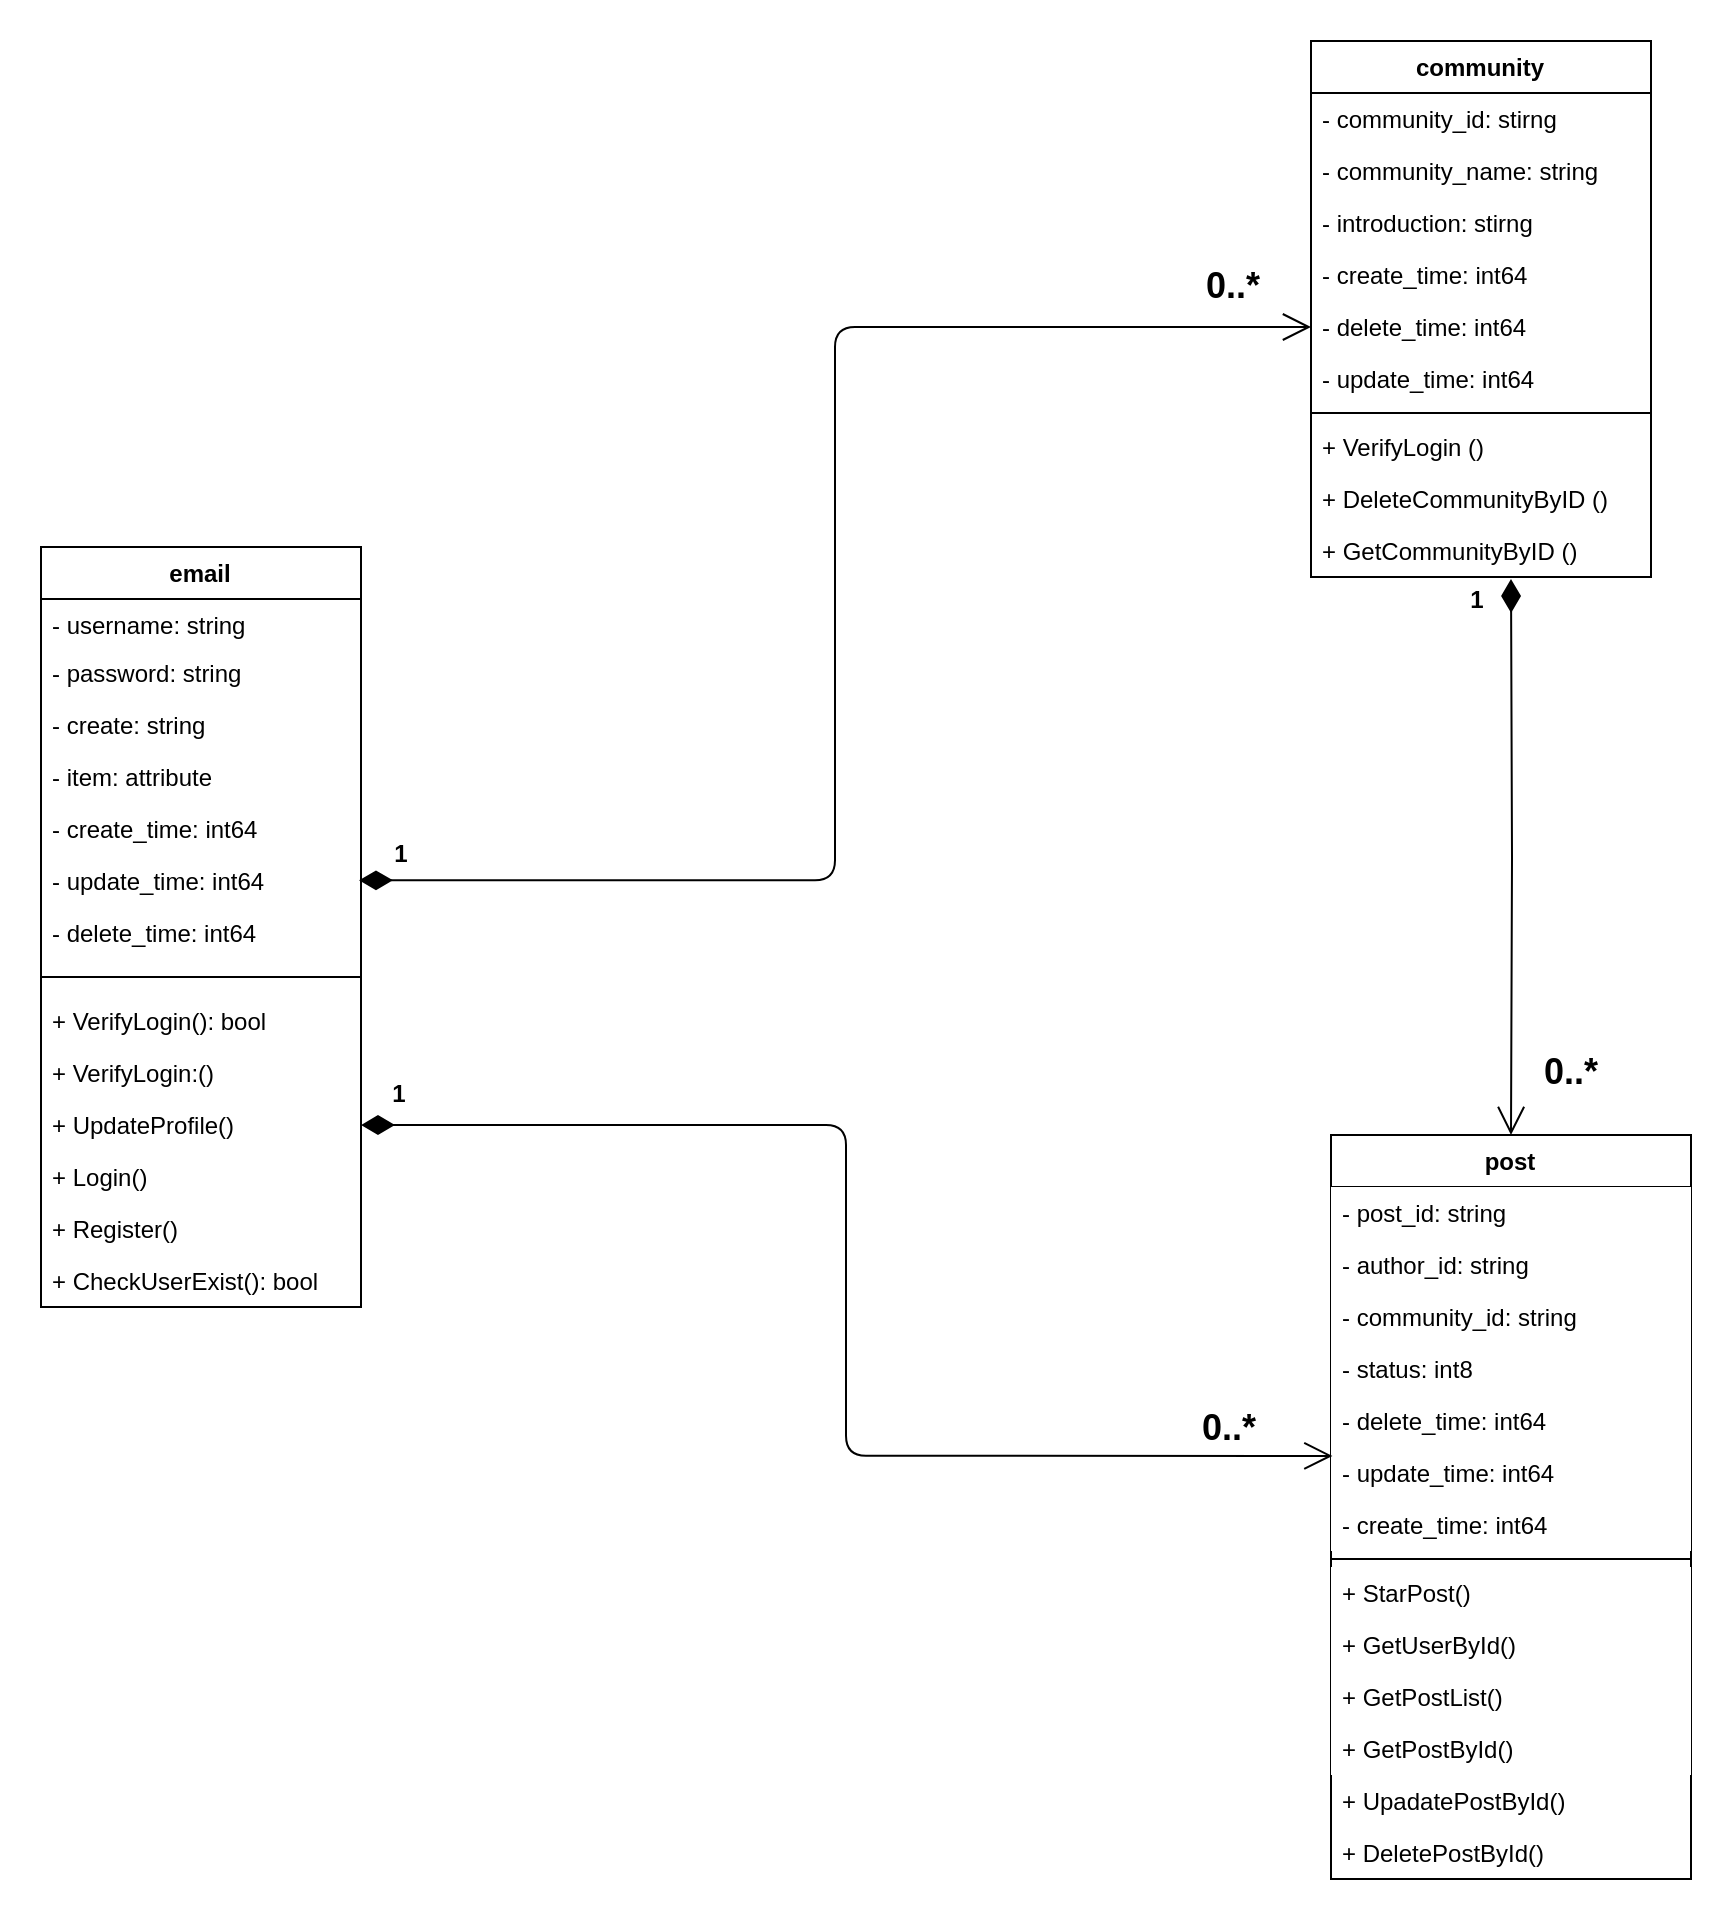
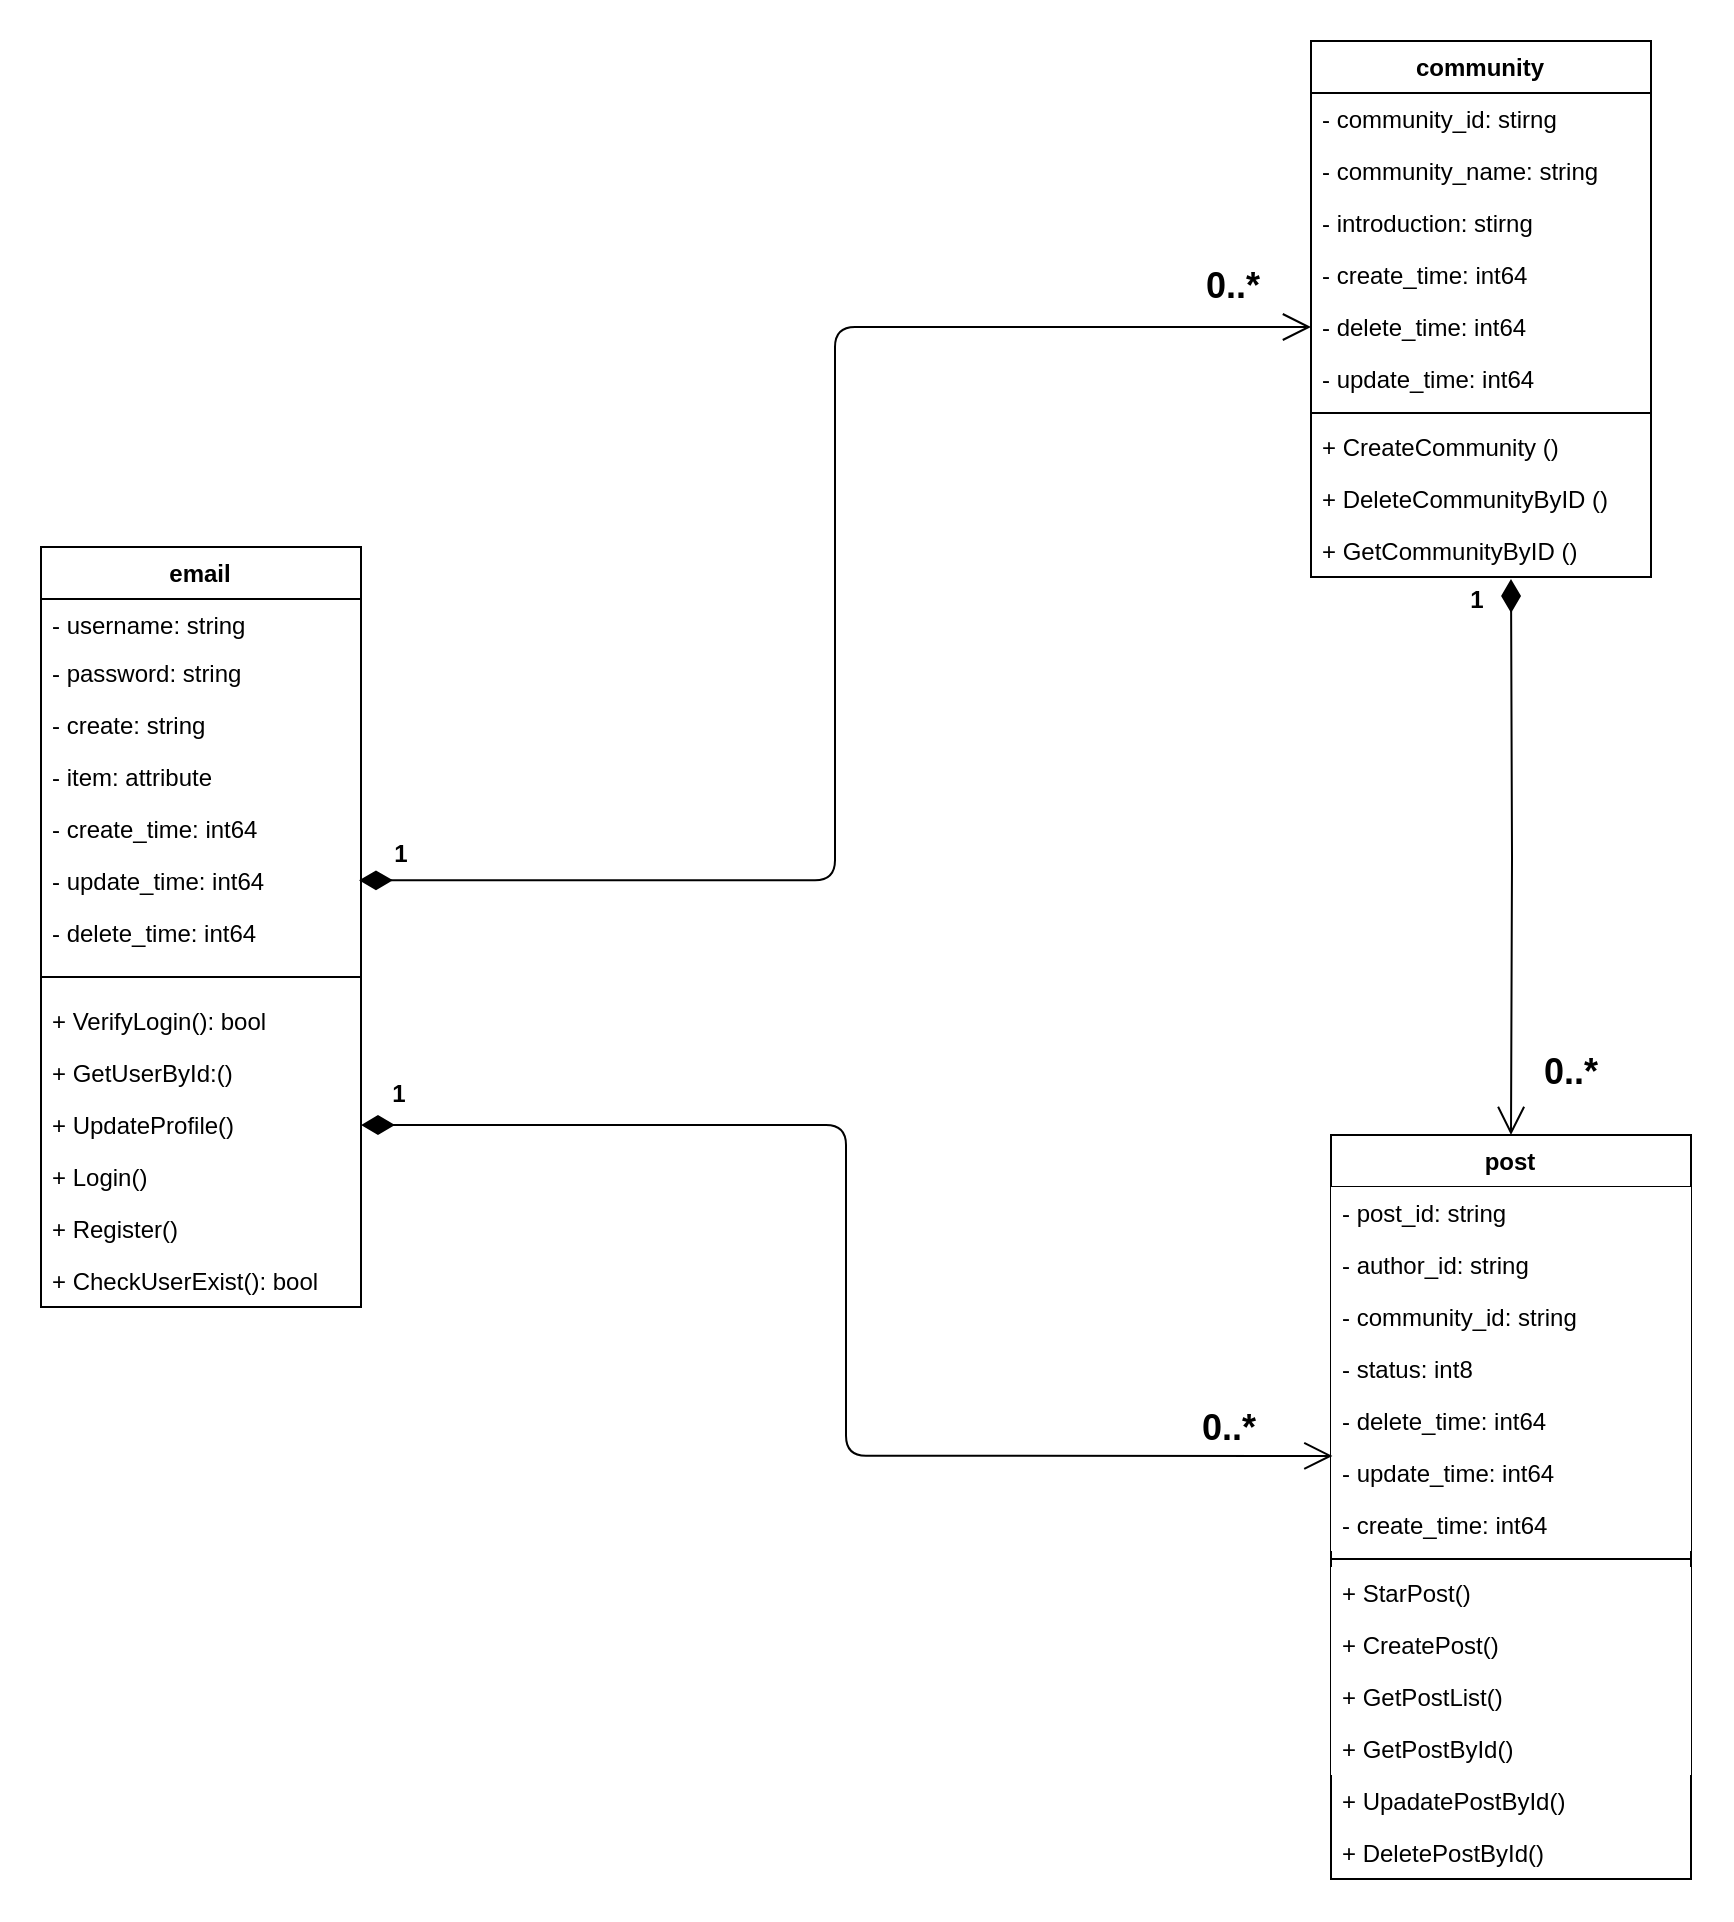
(1418, 449) -> (1448, 449)
(151, 1075) -> (157, 1075)
(1444, 1647) -> (1437, 1647)
